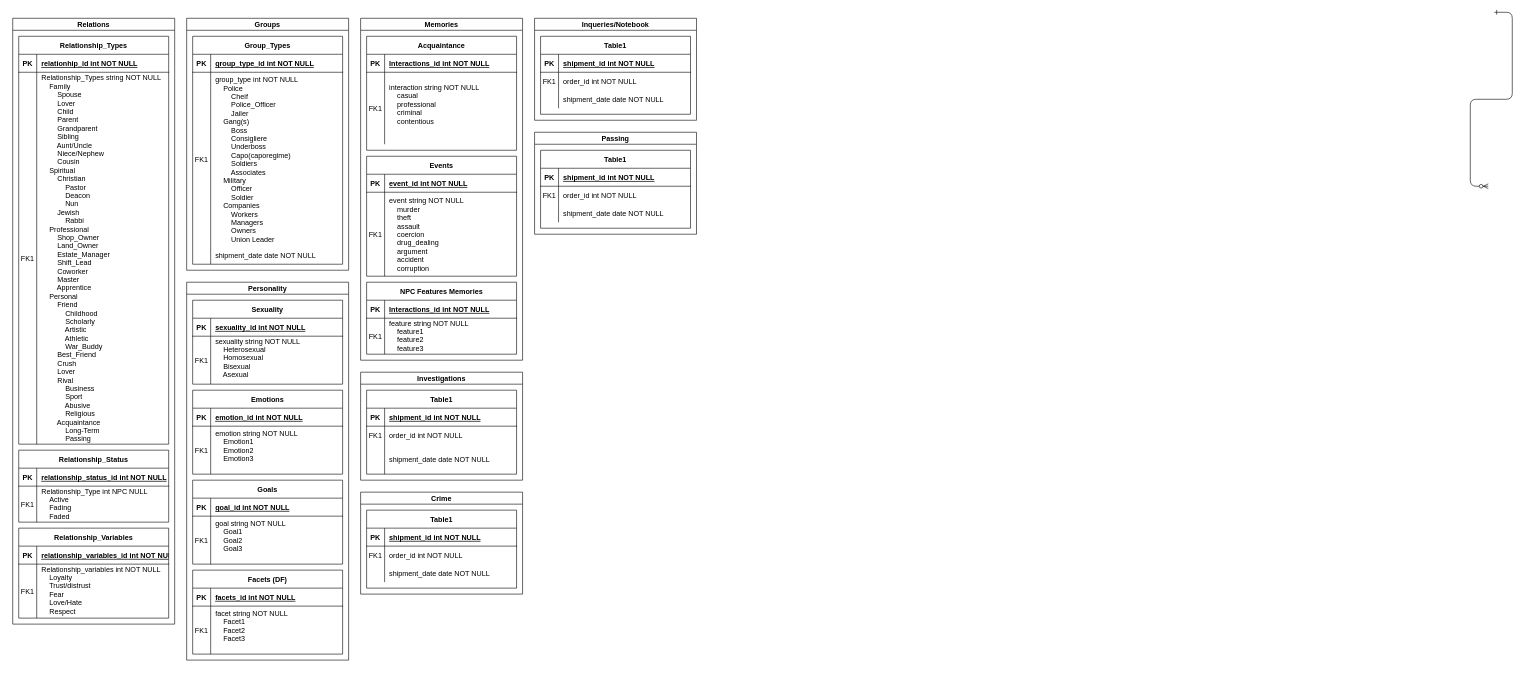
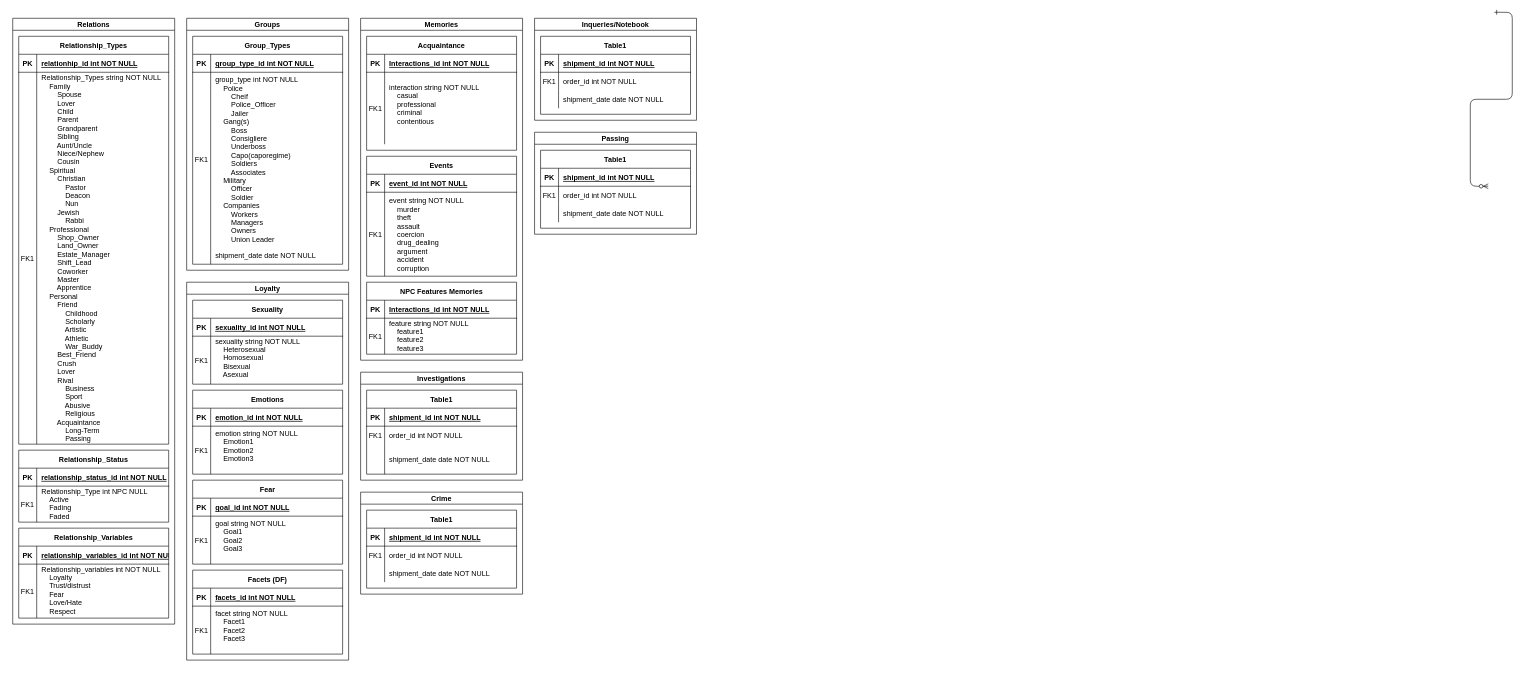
(267, 289) -> (267, 289)
(267, 490) -> (267, 490)
